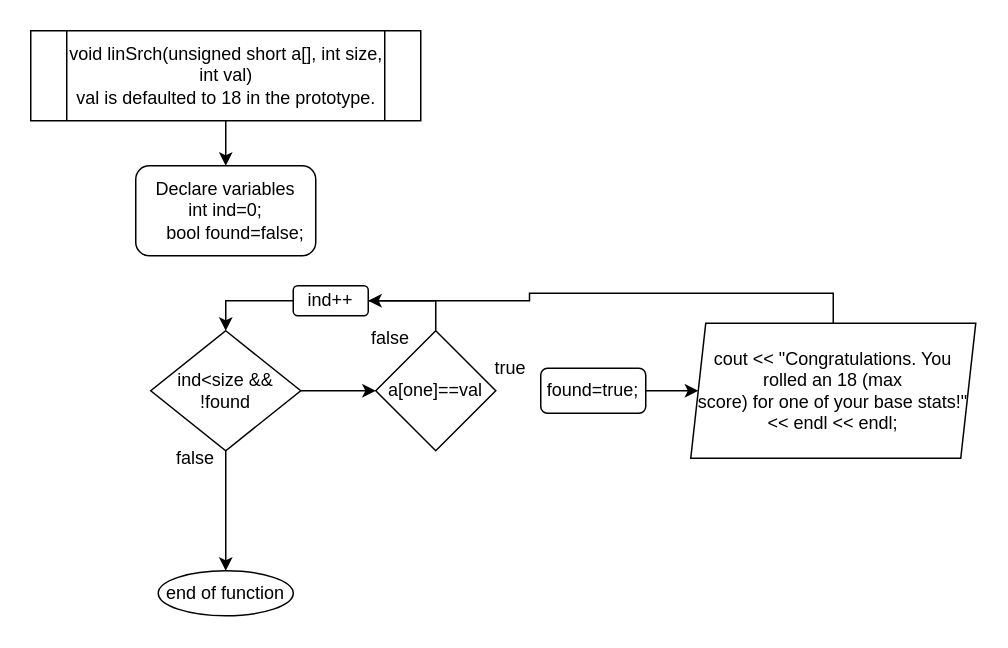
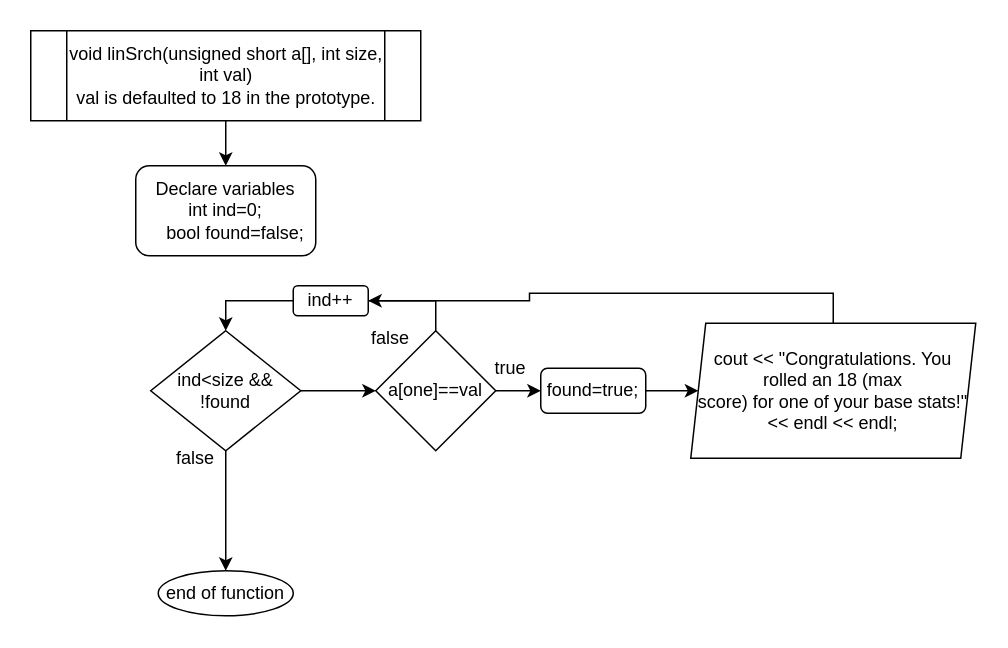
none -> (513, 391)
